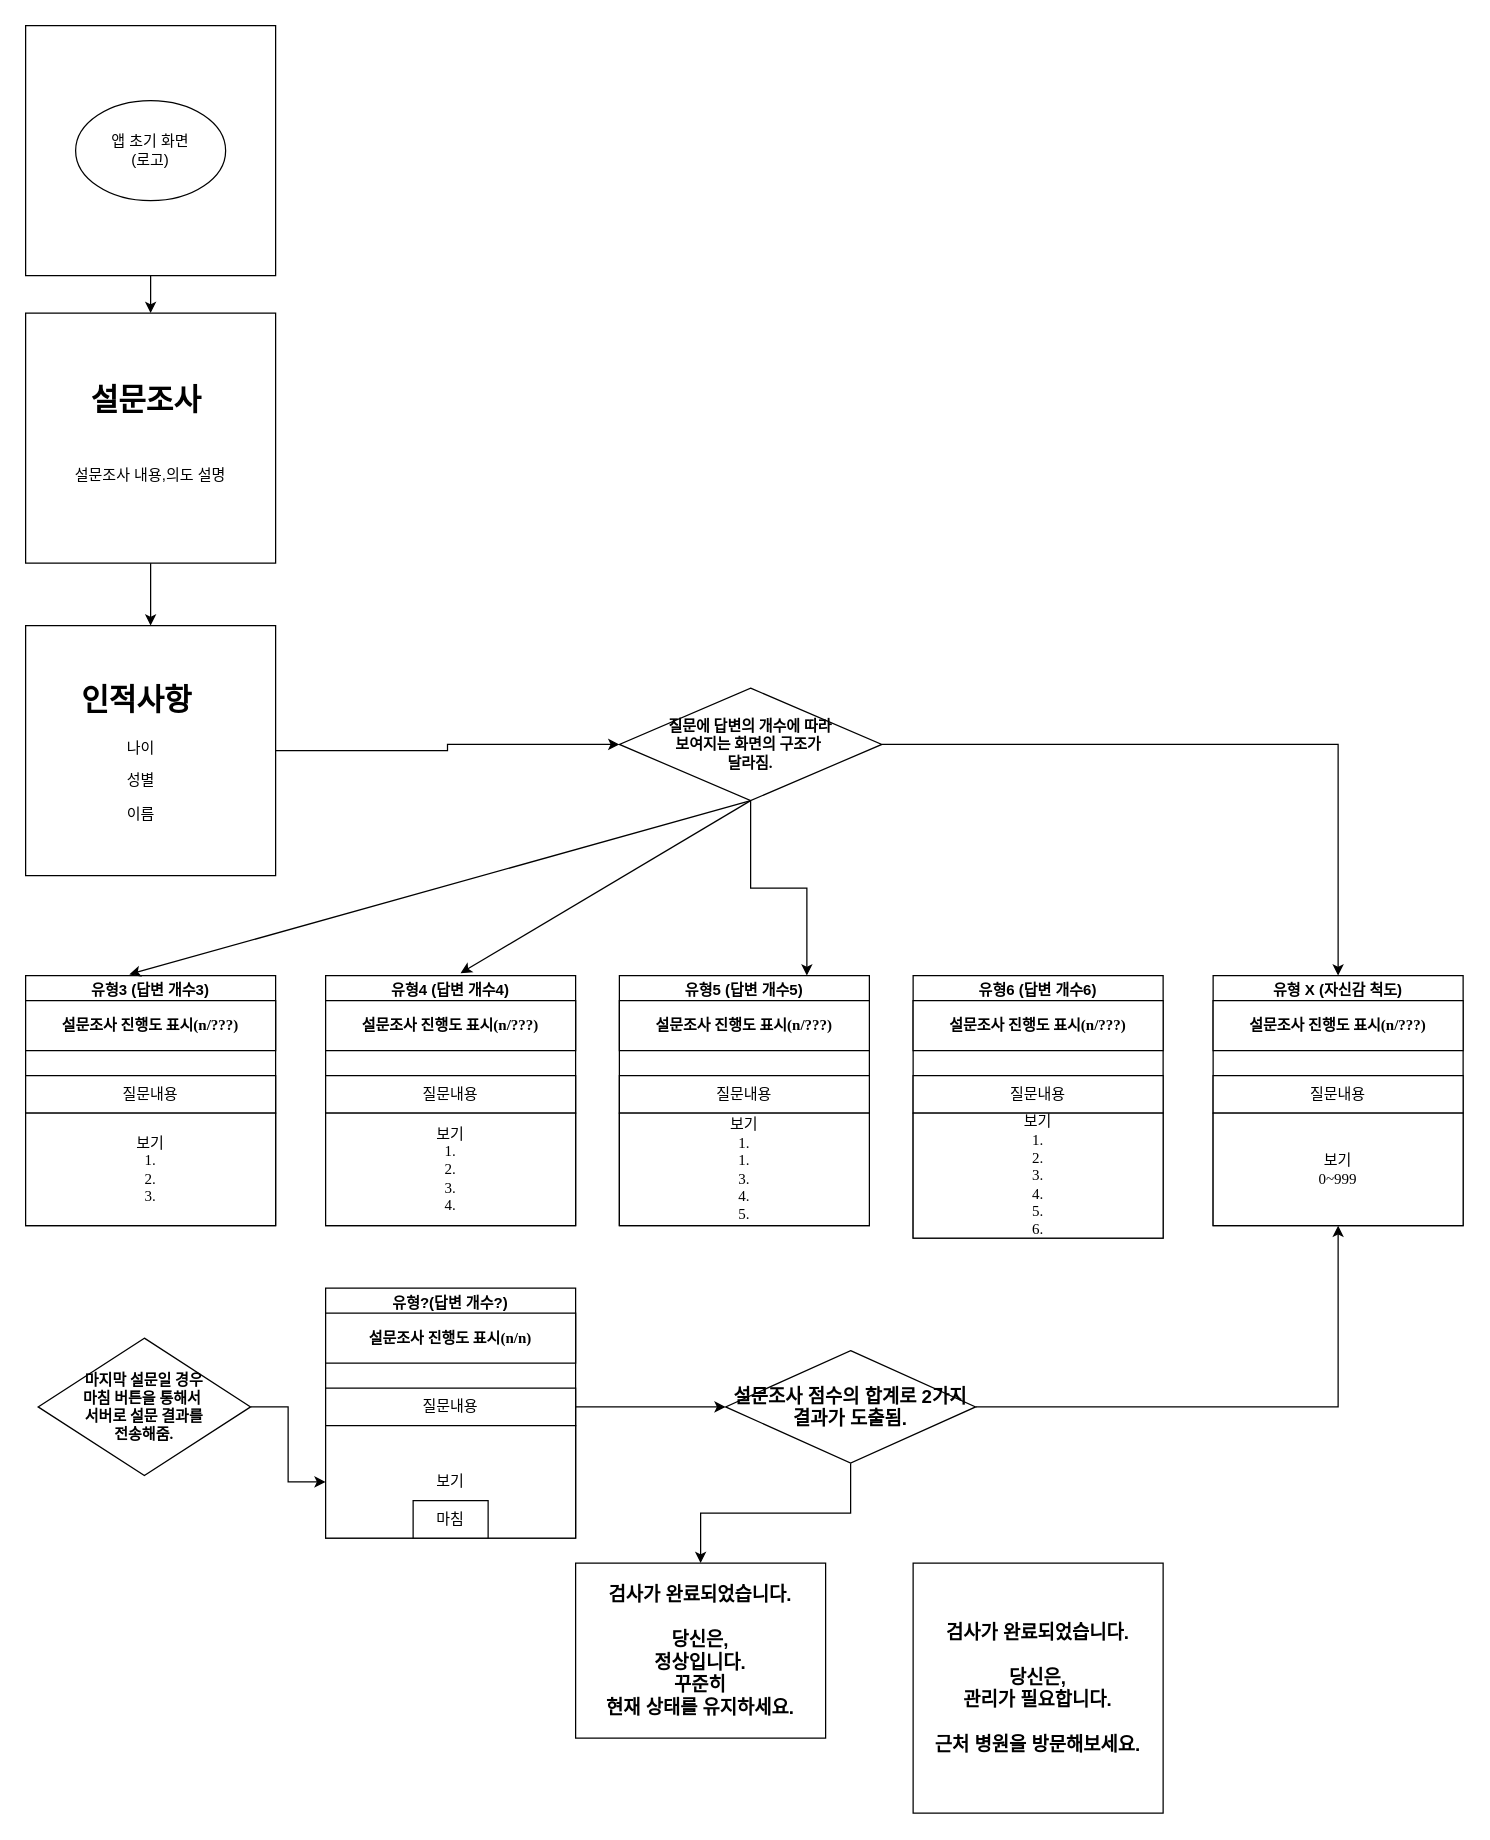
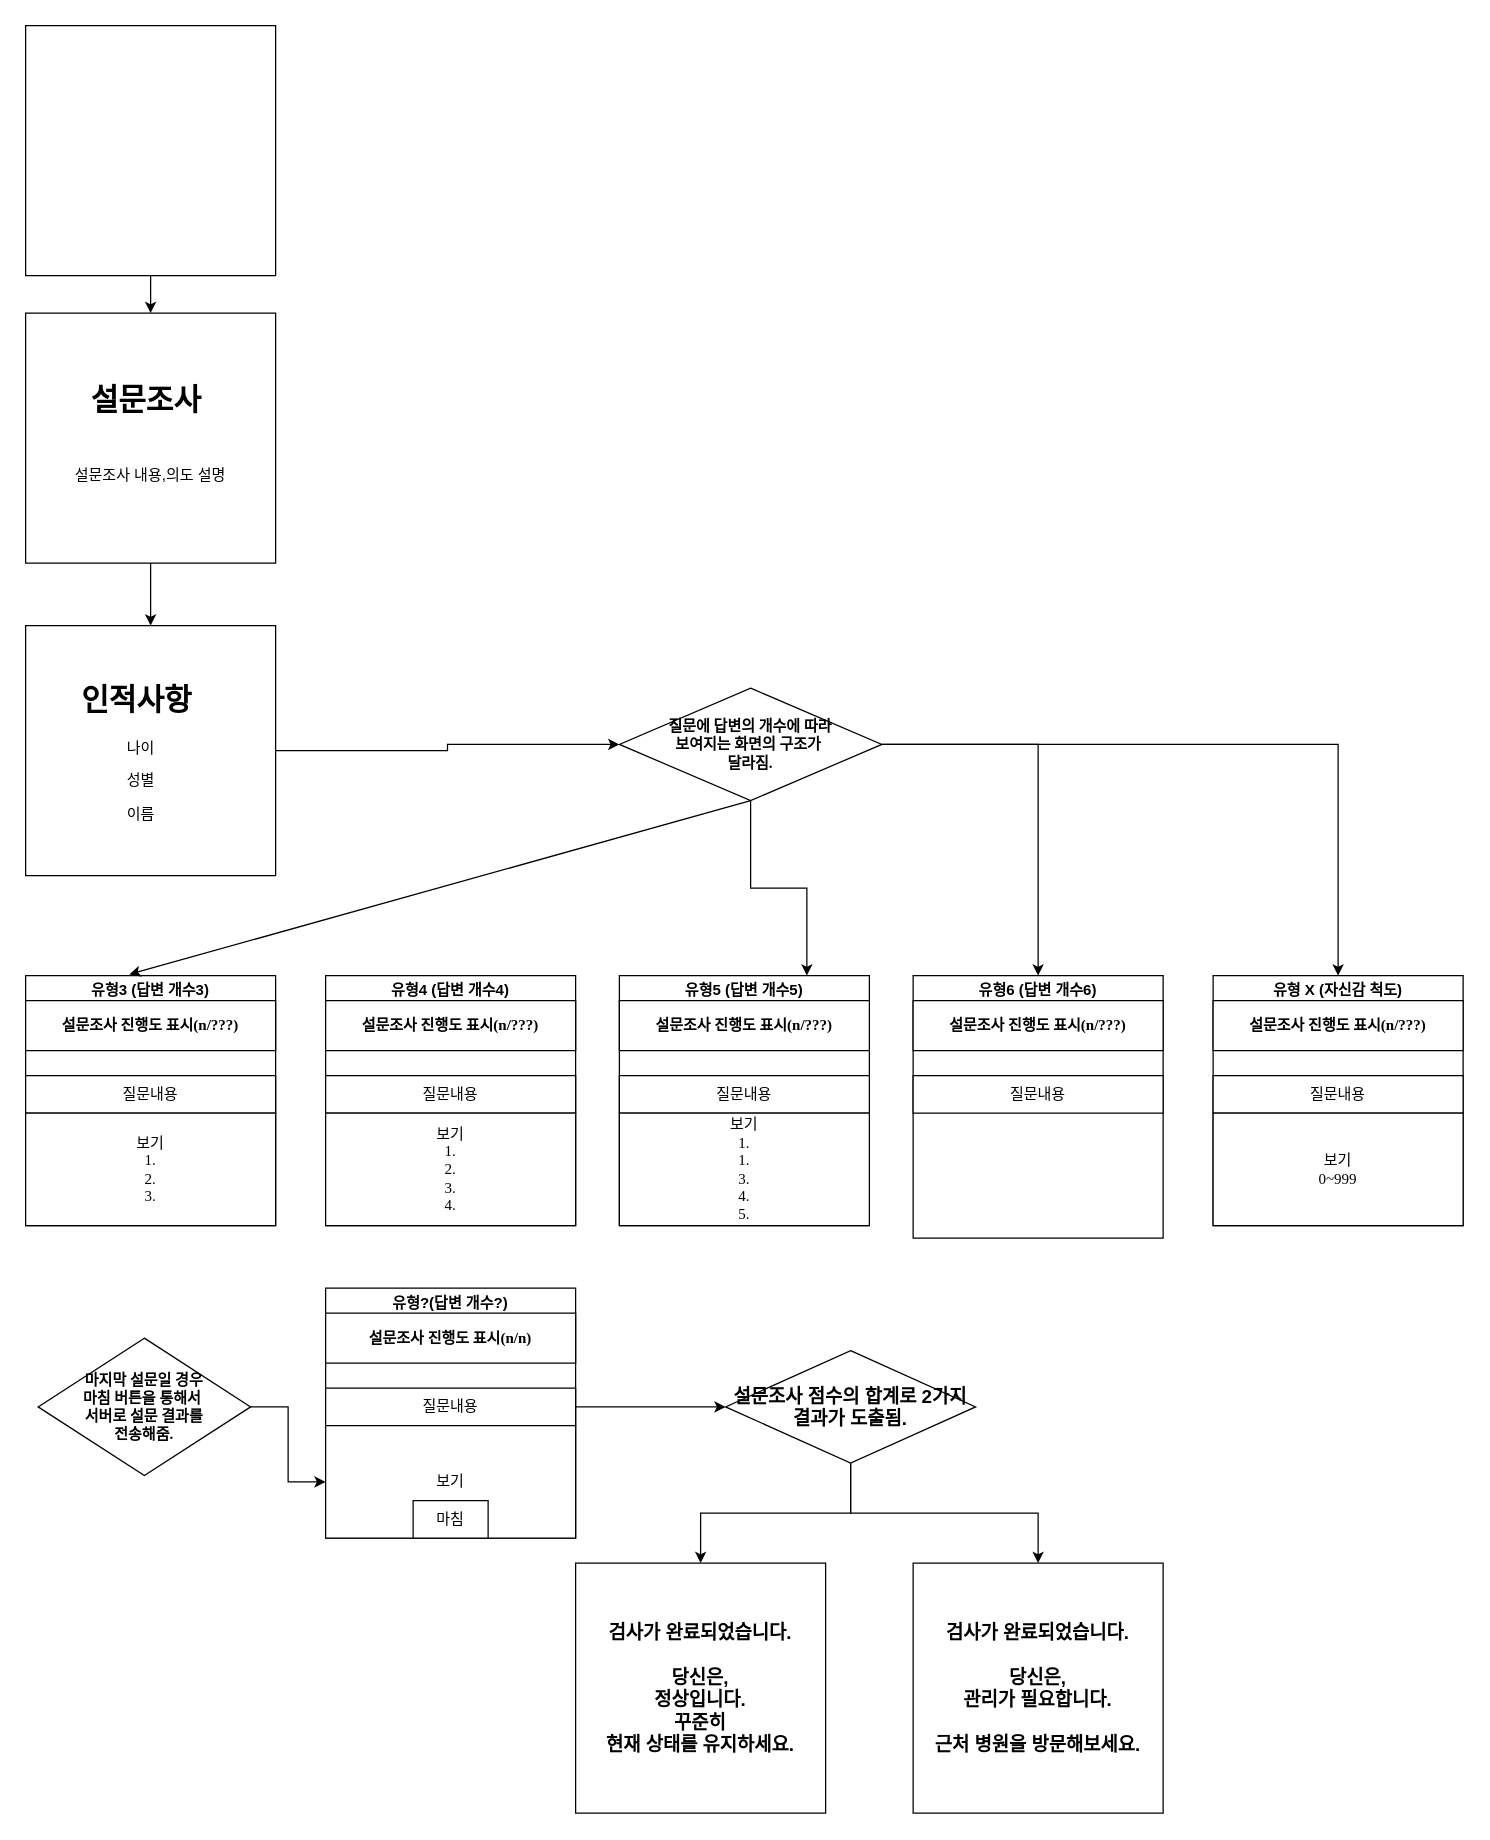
(151, 151) -> none
none -> (1038, 858)
(608, 886) -> none
(1038, 1176) -> none
(1243, 1407) -> (966, 1513)
(701, 1651) -> (701, 1688)
